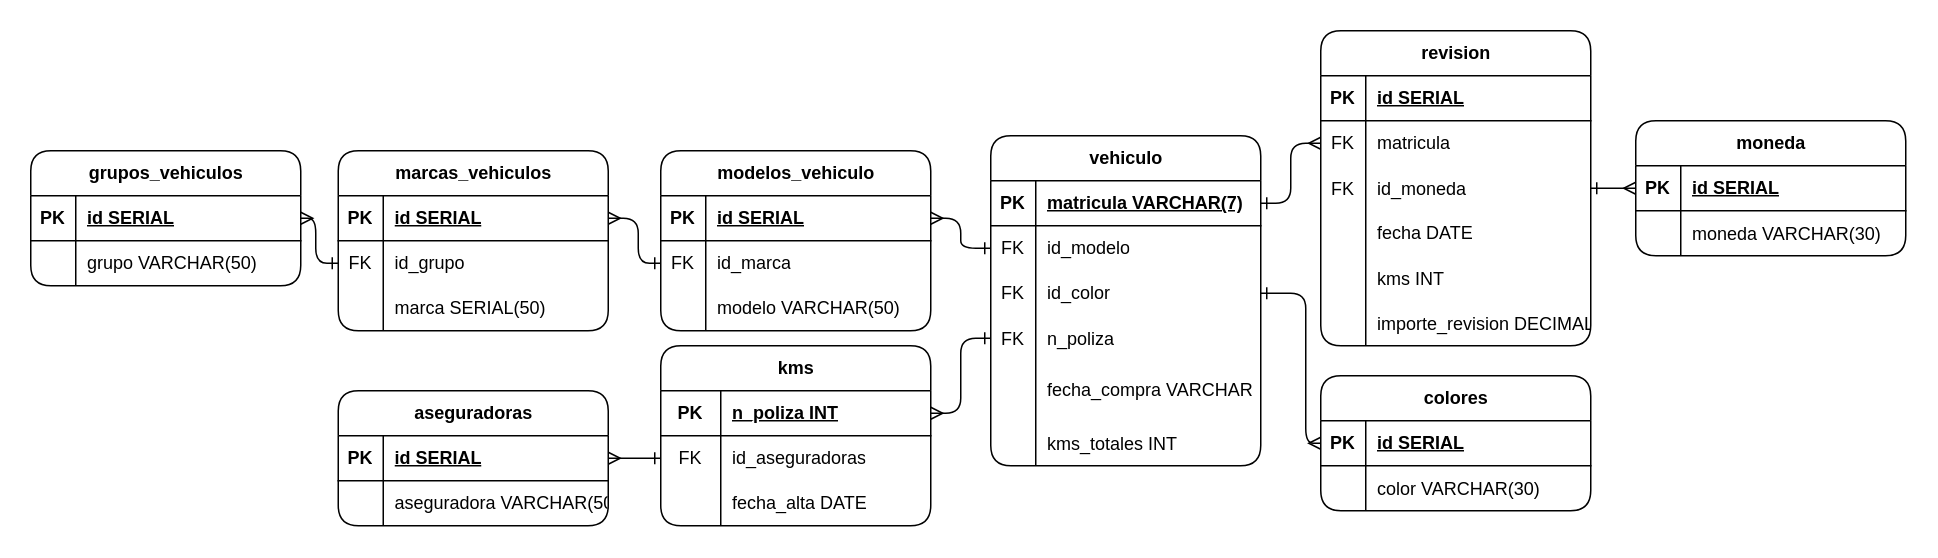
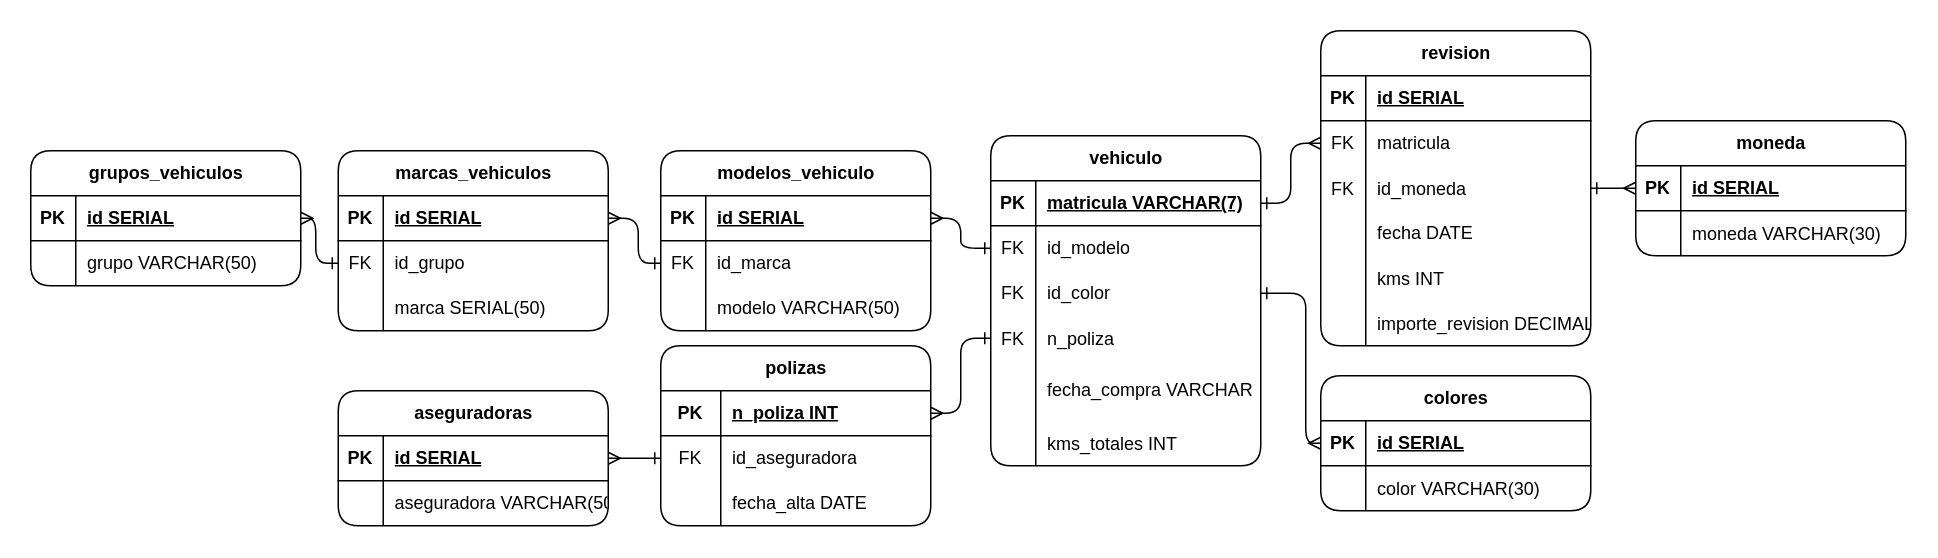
(797, 368) -> (797, 368)
(806, 458) -> (801, 458)
